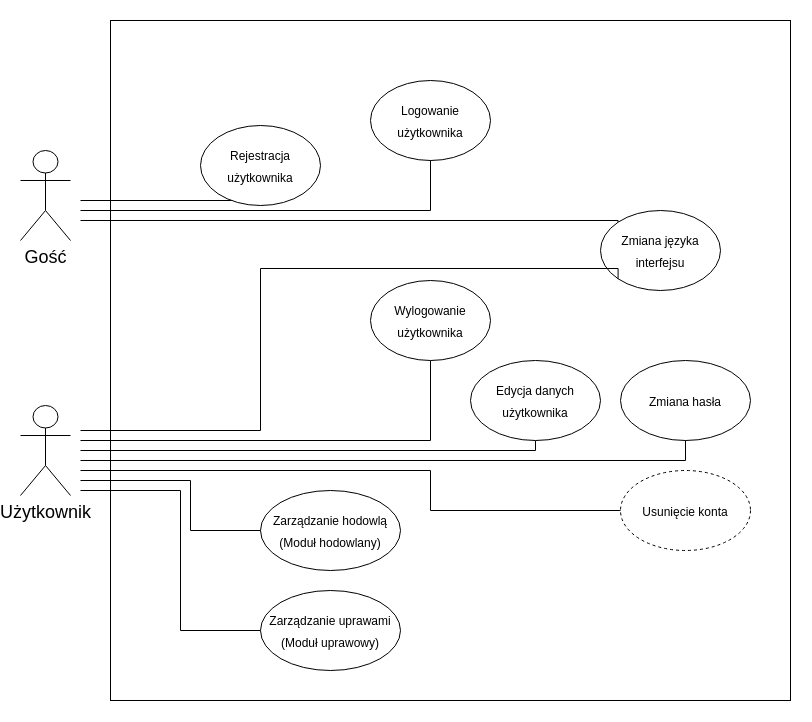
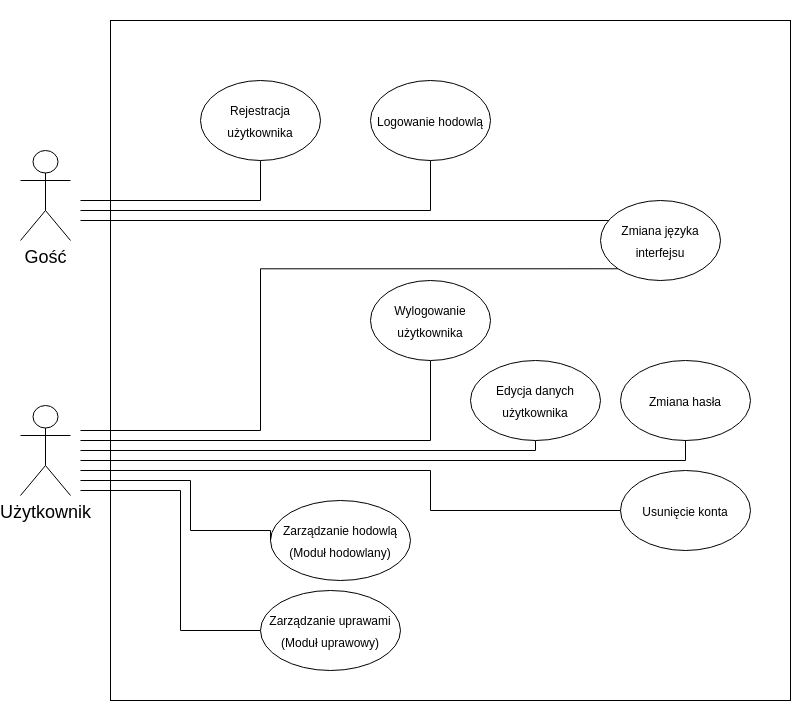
(431, 121) -> (431, 121)
(261, 166) -> (261, 121)
(661, 251) -> (661, 241)
(686, 511) -> (686, 511)
(331, 531) -> (341, 541)
